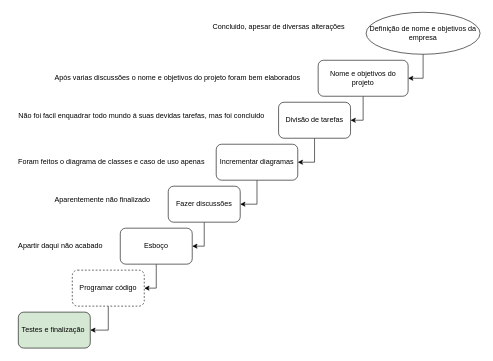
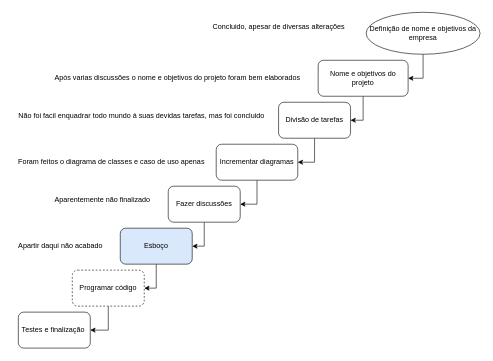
(156, 246) -> (156, 246)
(54, 330) -> (54, 330)
